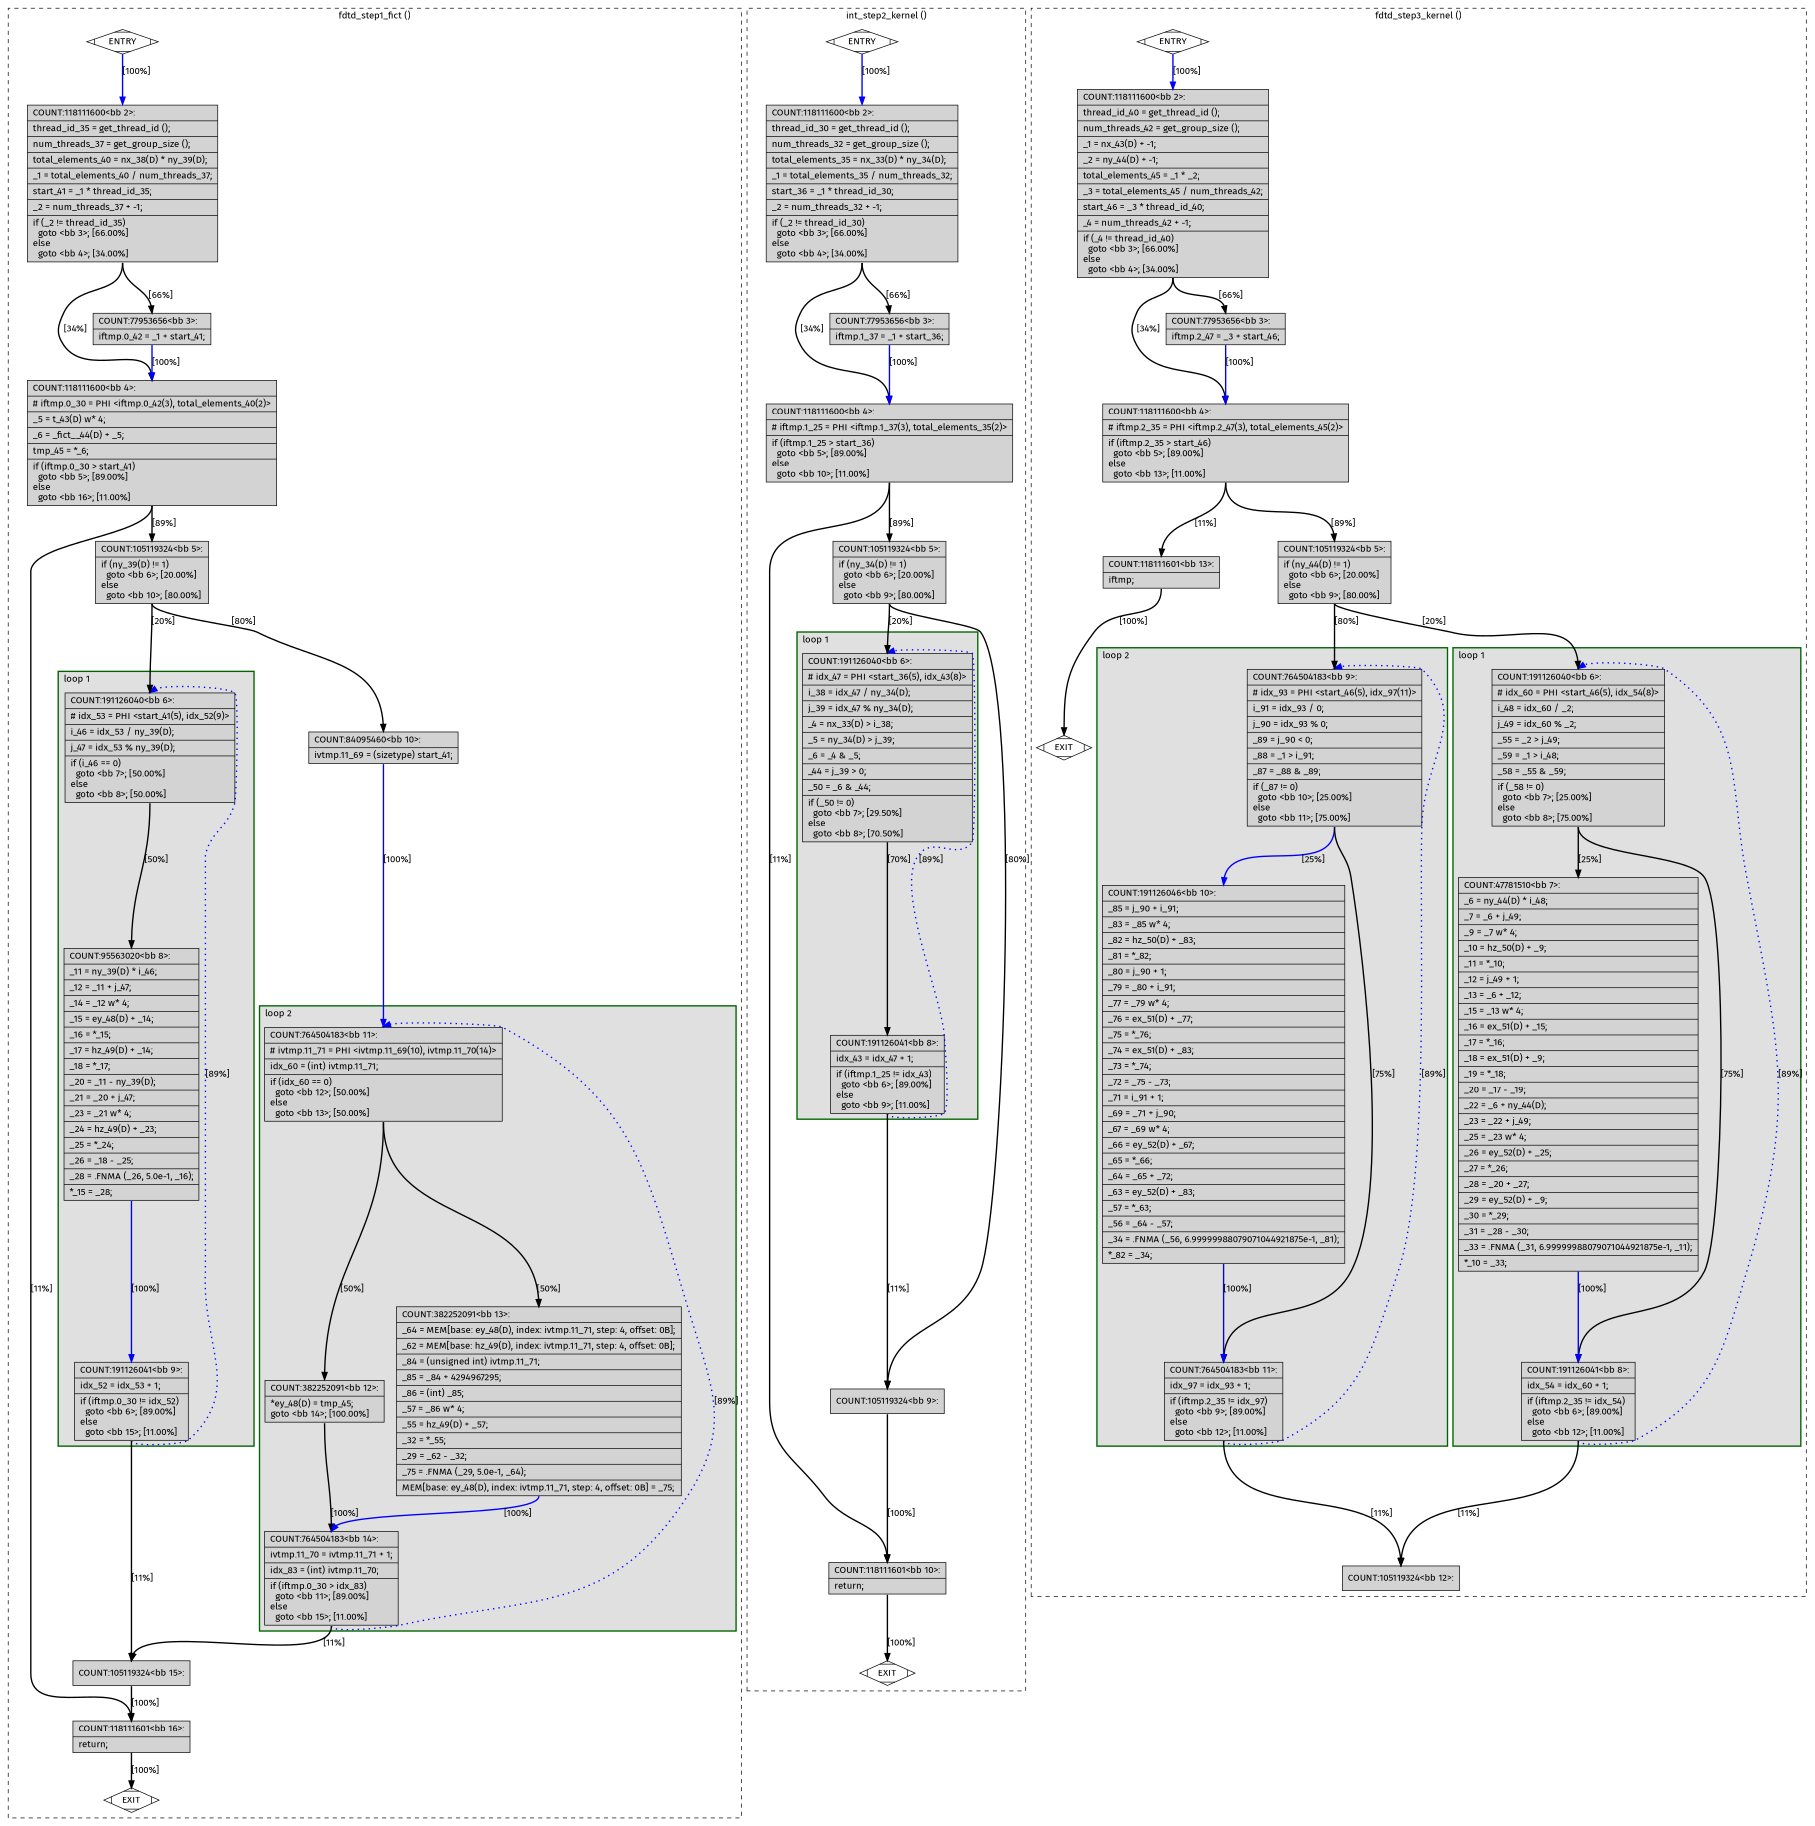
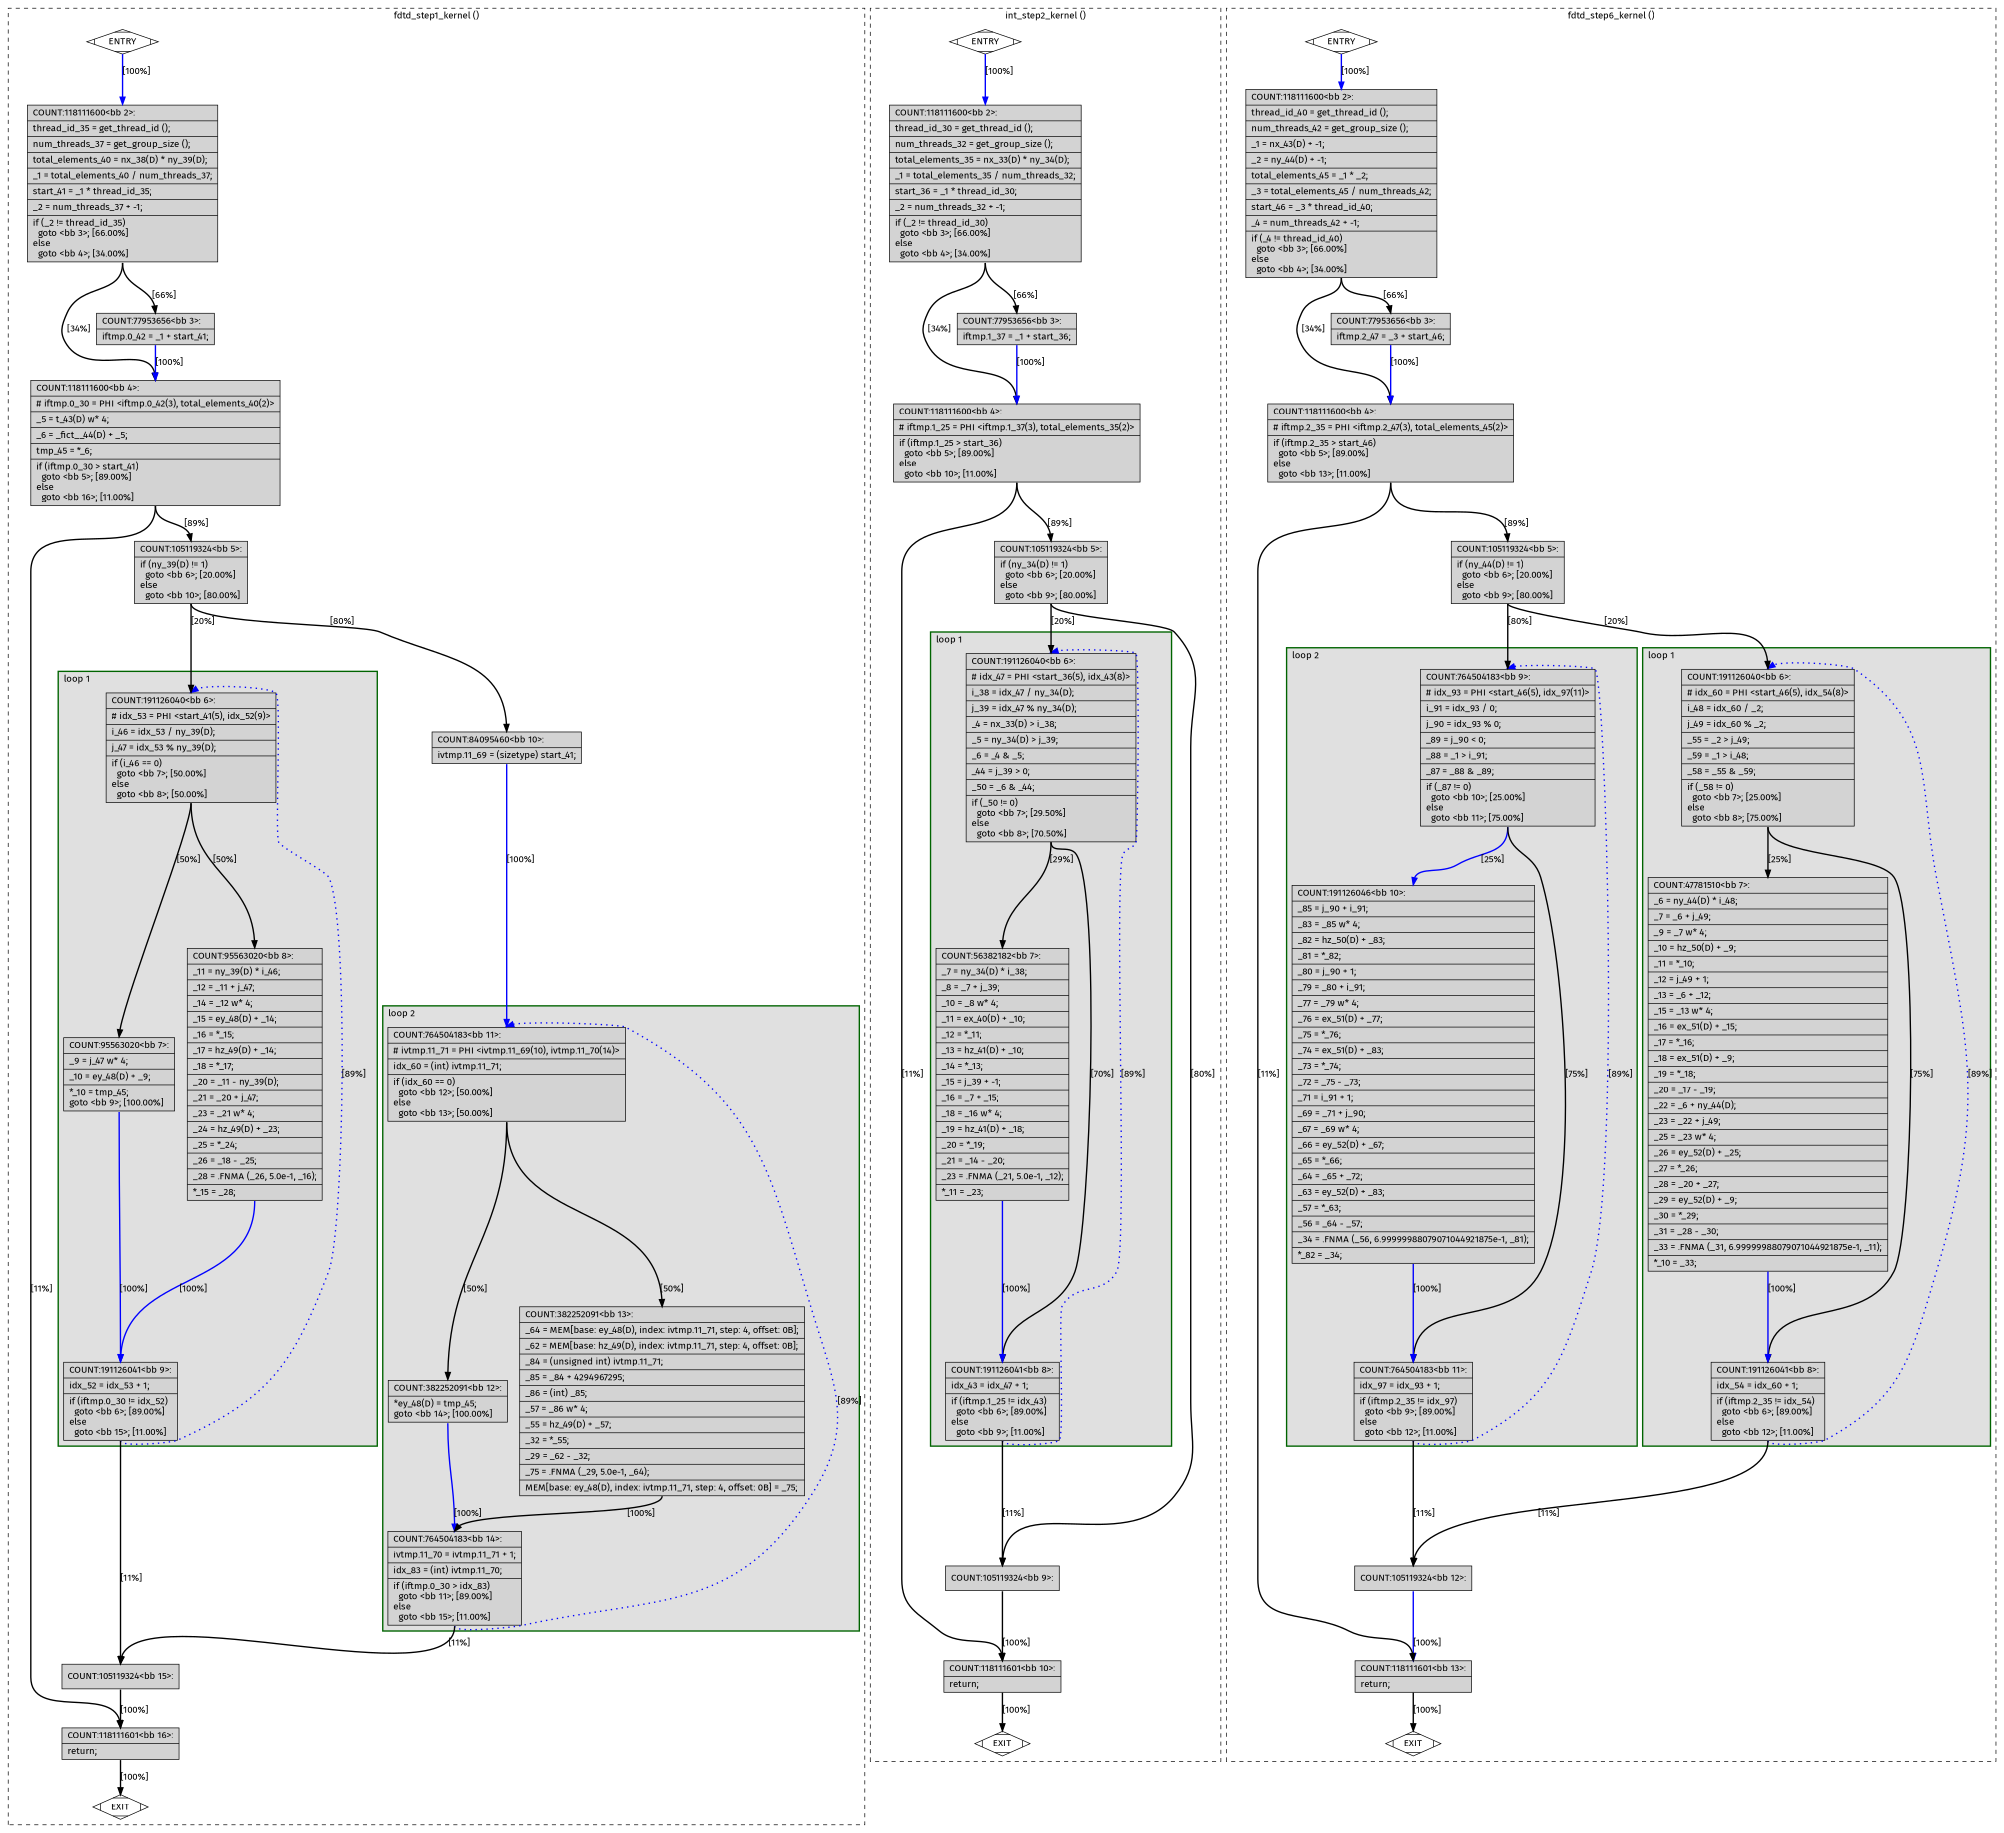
(375, 16) -> (437, 16)
(1419, 16) -> (1611, 16)
(1121, 580) -> (1375, 1684)
none -> (119, 1074)
none -> (1002, 1074)
(328, 1474) -> (451, 1474)
(439, 1513) -> (562, 1513)
none -> (1413, 1622)
